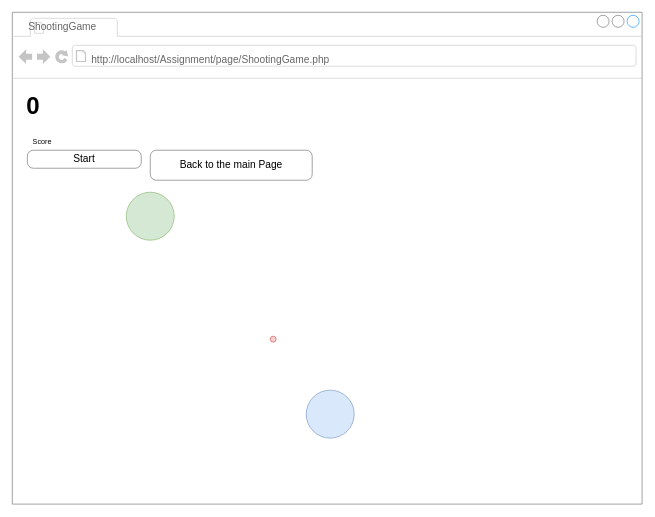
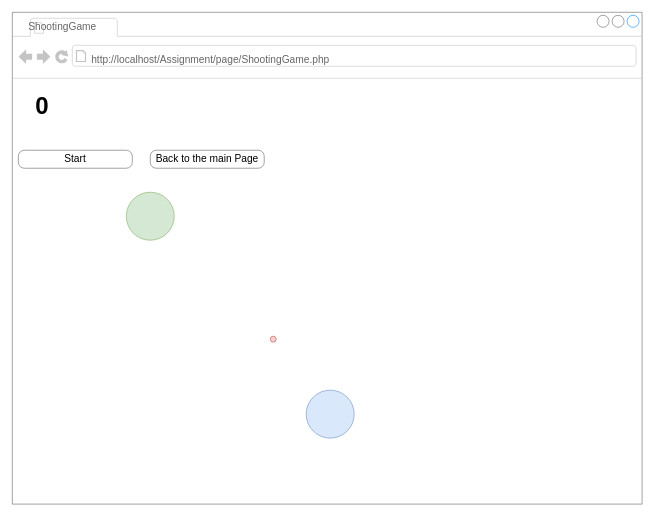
(33, 105) -> (42, 105)
(42, 135) -> none
(84, 159) -> (75, 159)
(231, 165) -> (207, 159)
